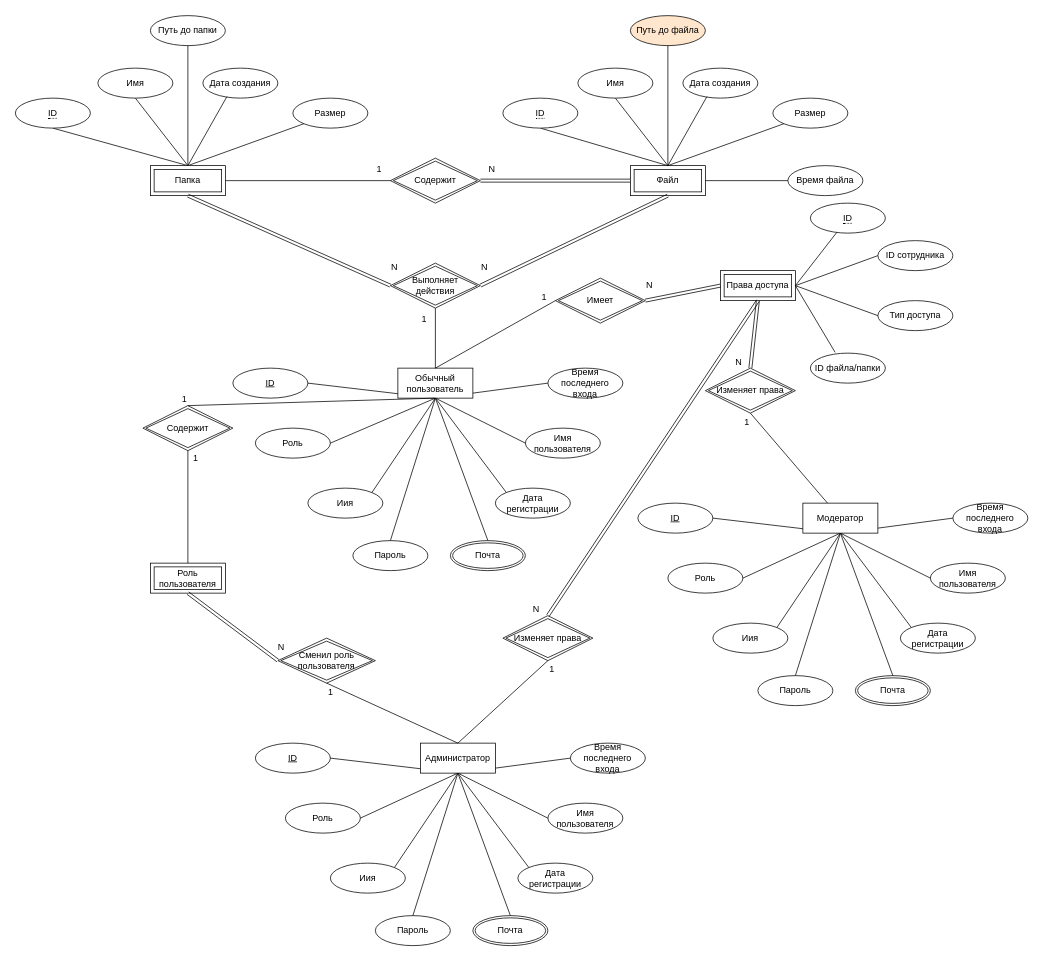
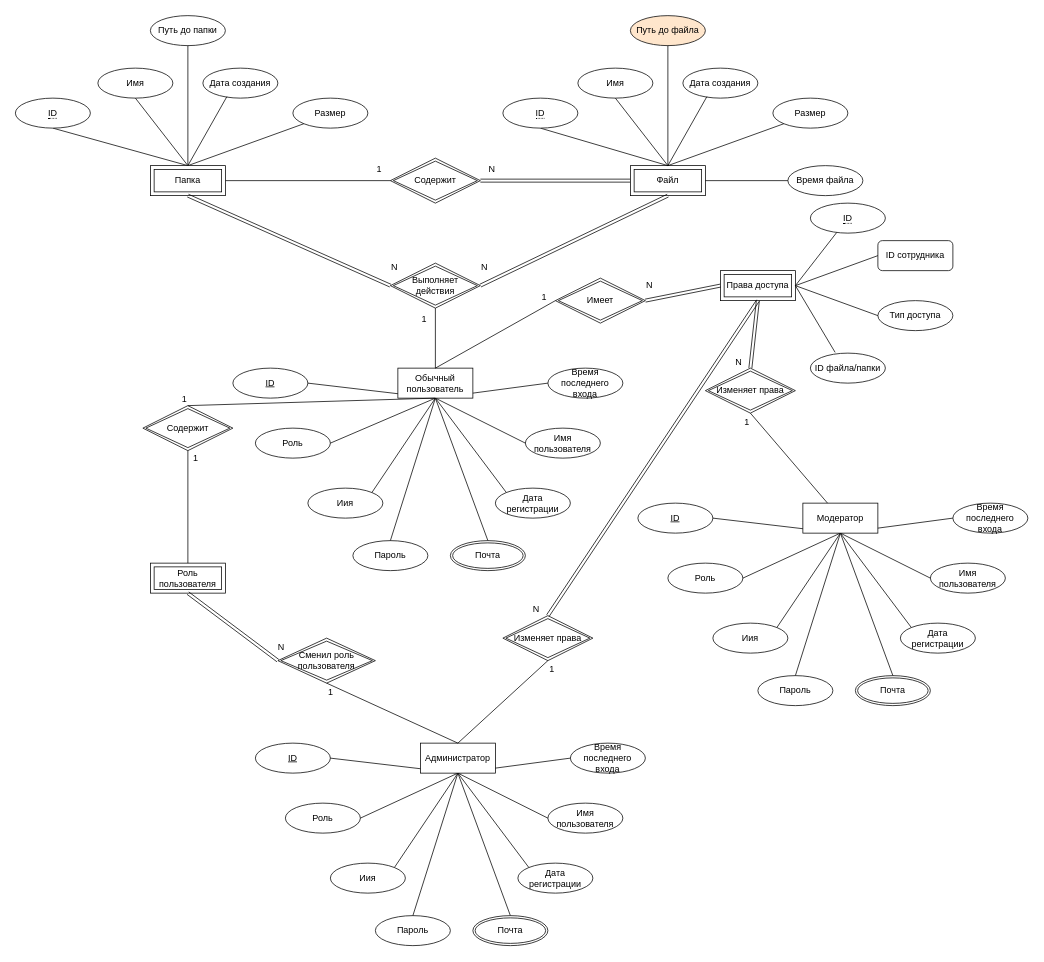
(915, 255) -> (915, 255)
